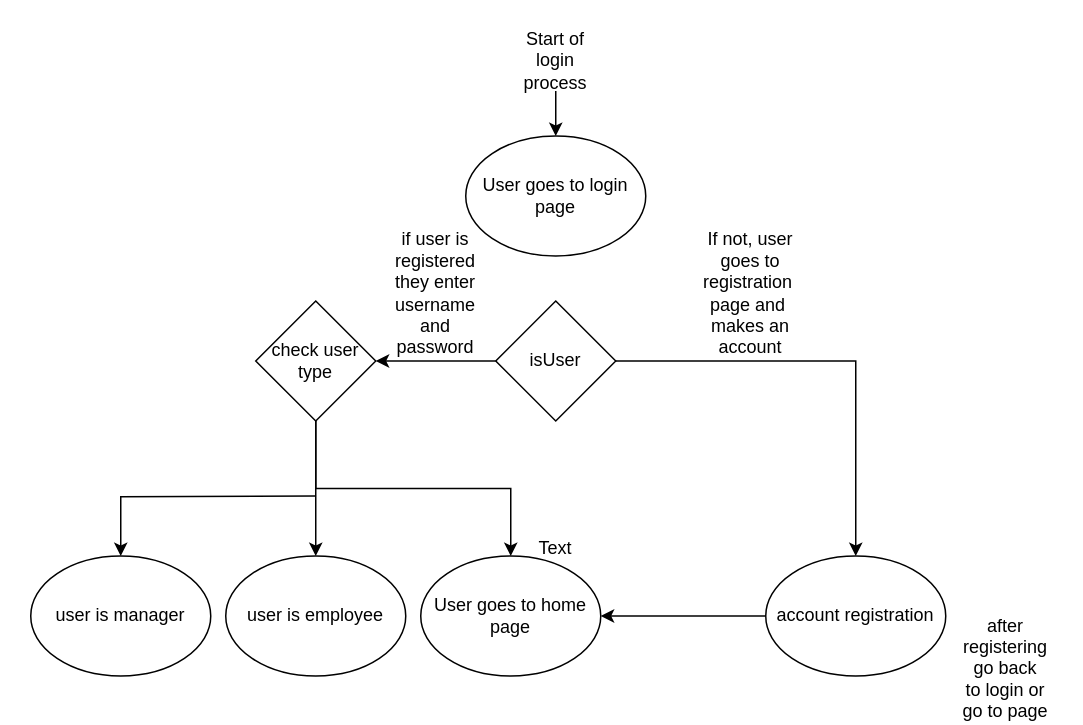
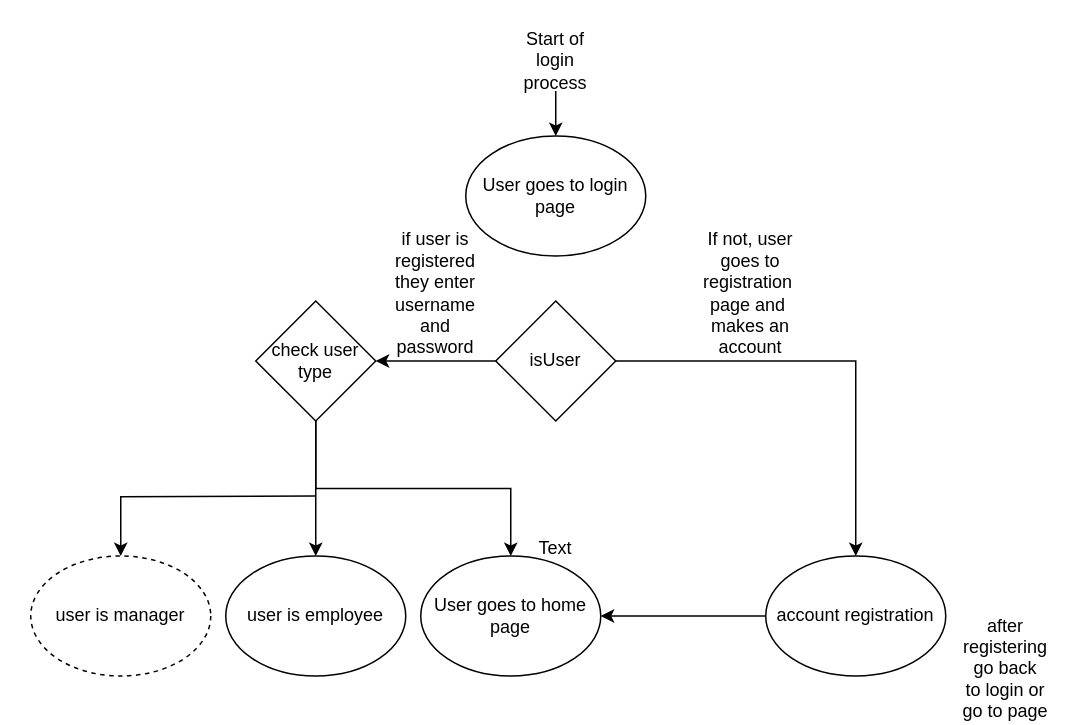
(121, 616) -> (121, 616)
